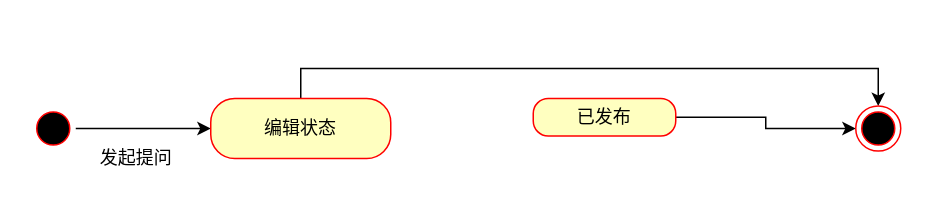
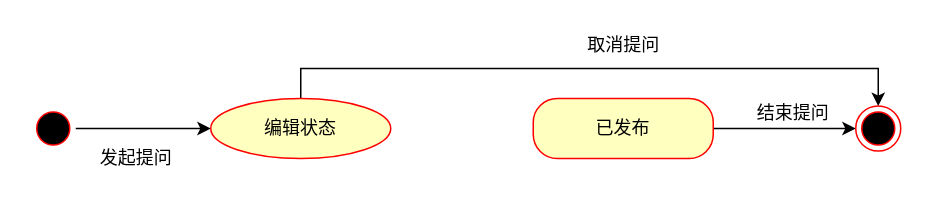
none -> (623, 46)
none -> (793, 113)
(605, 117) -> (623, 128)
(301, 128) -> (301, 128)
